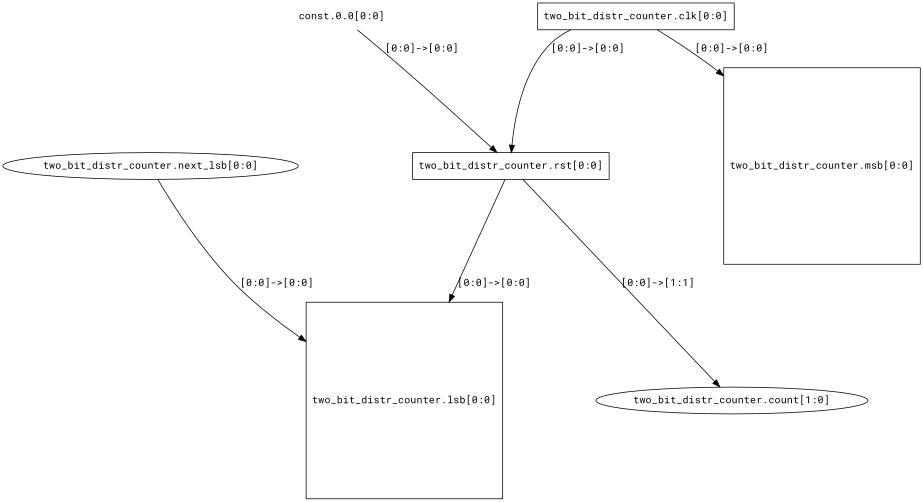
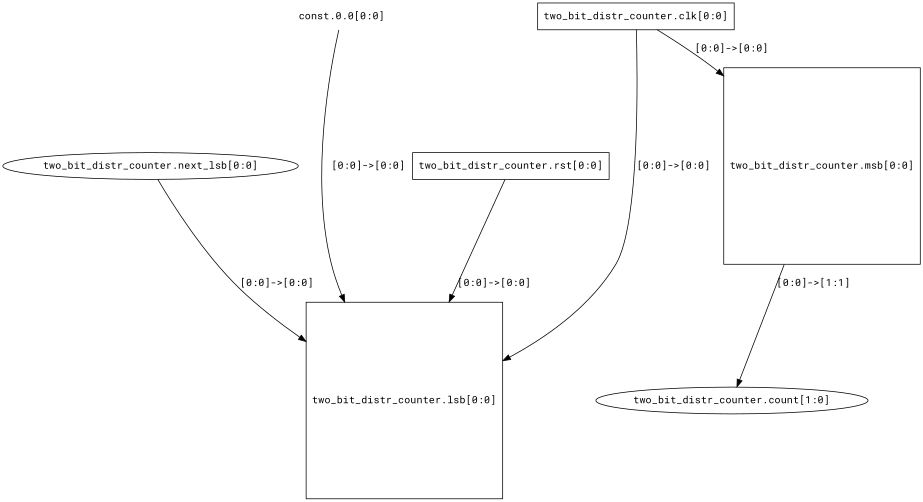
(527, 79) -> (629, 219)
(425, 88) -> (322, 163)
(619, 281) -> (762, 322)
